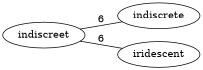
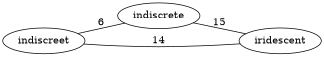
none -> (220, 28)
(101, 39) -> (159, 40)
